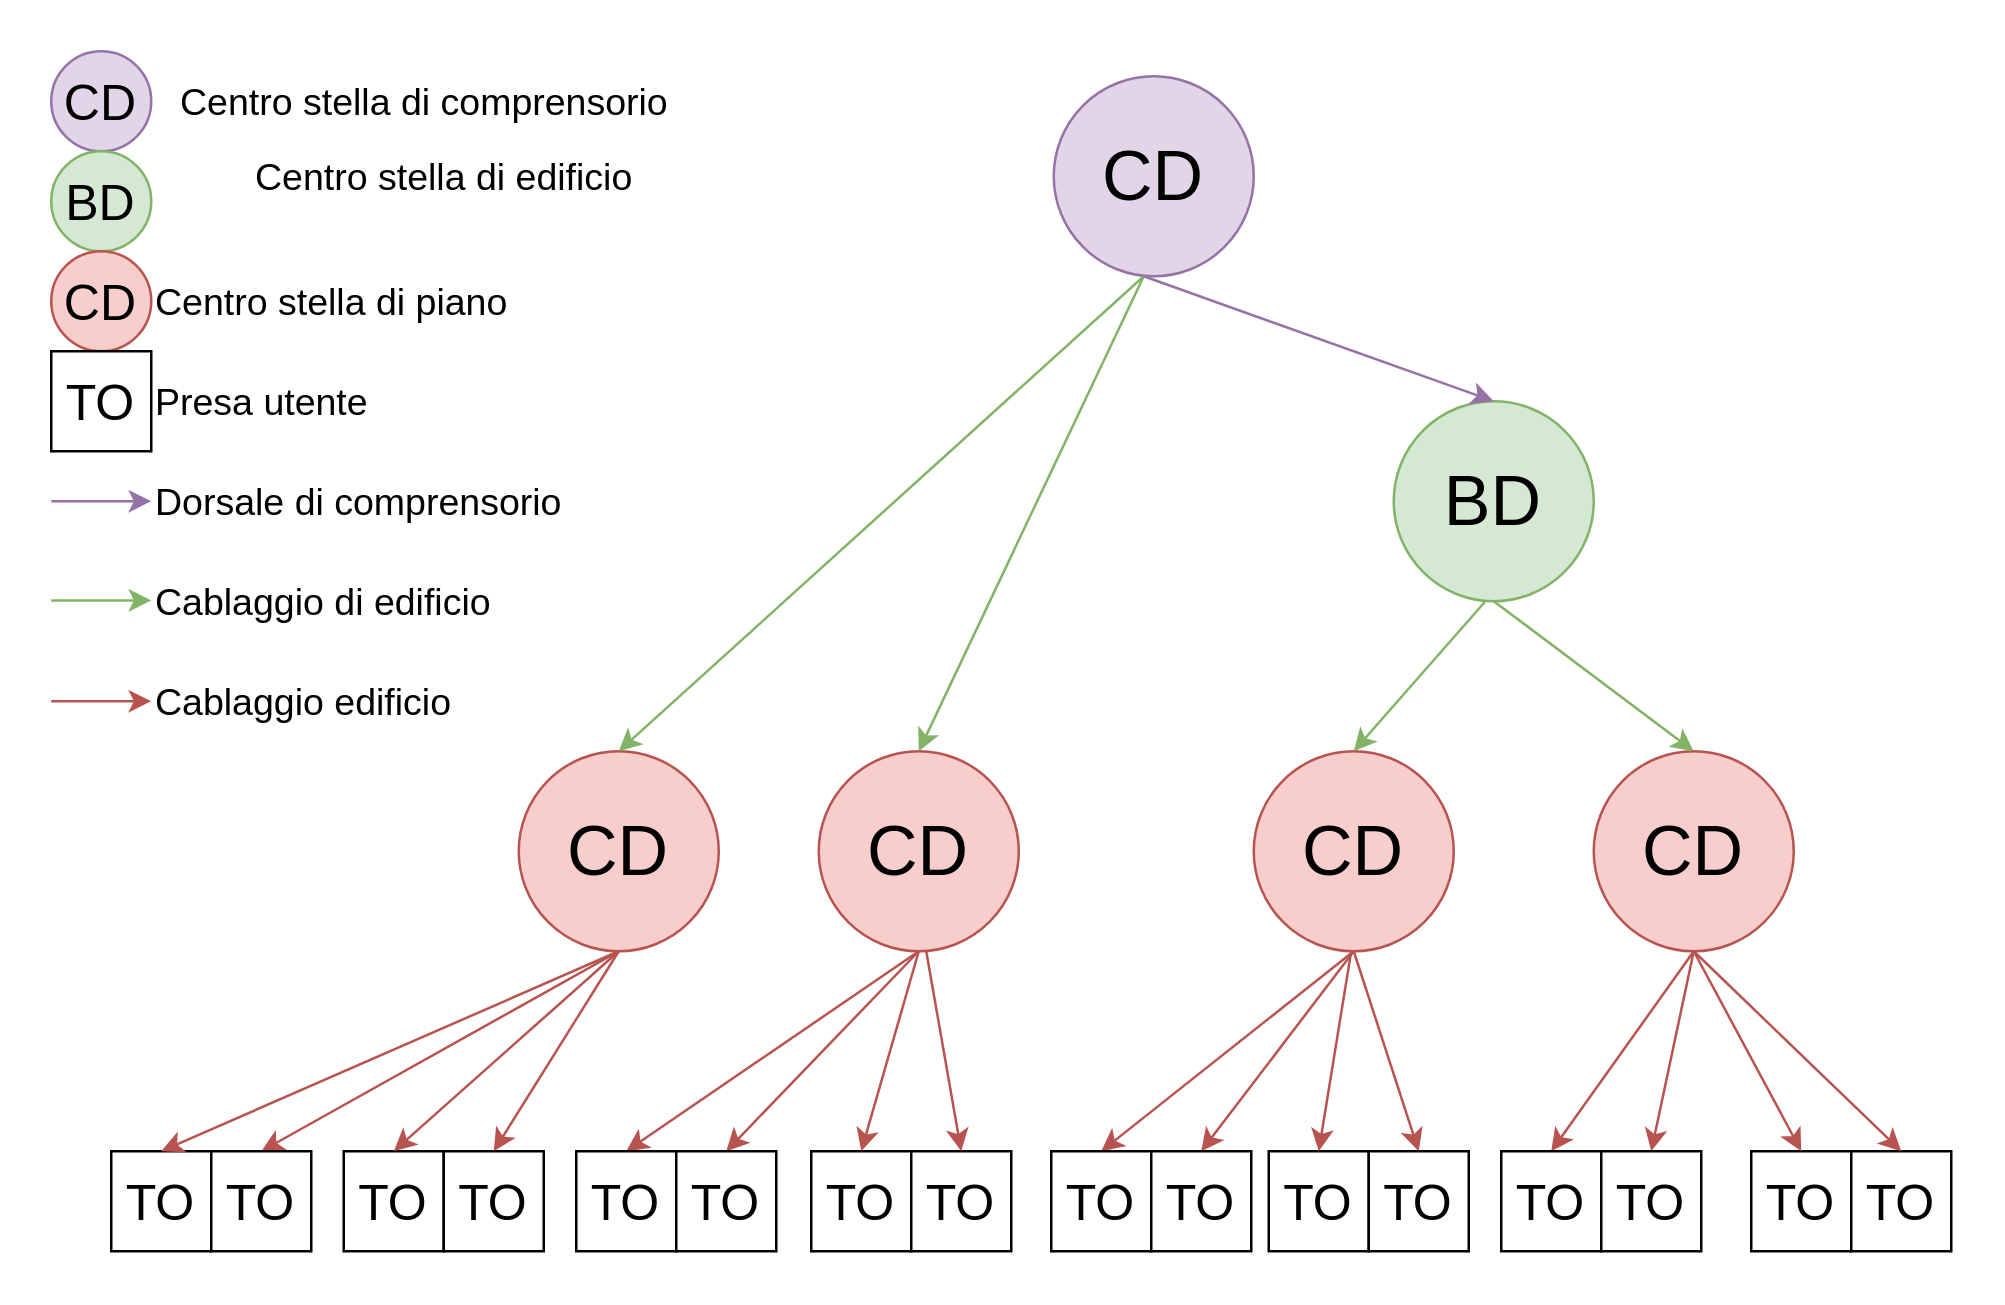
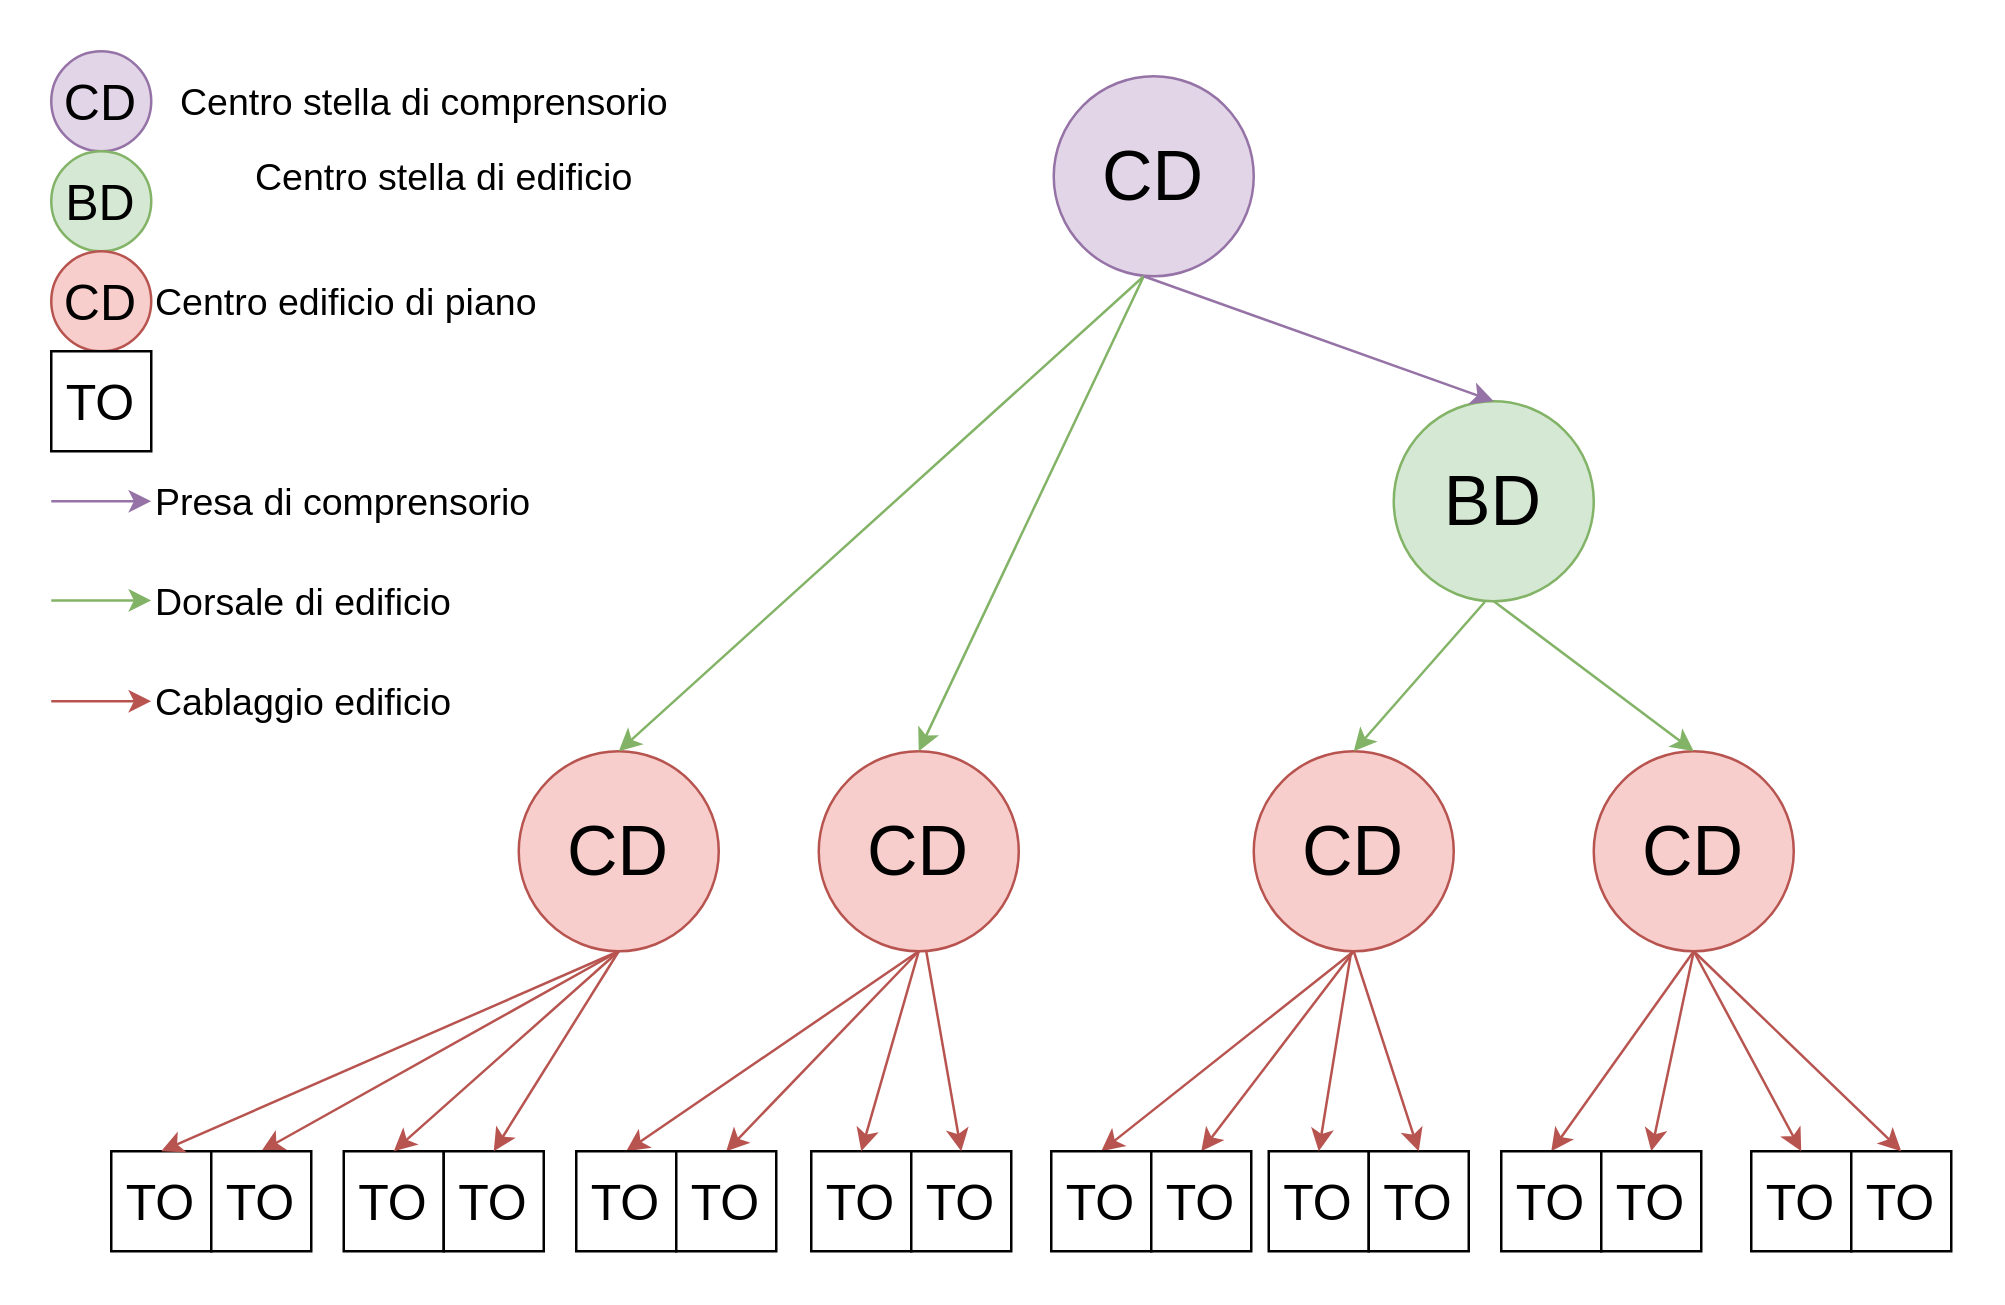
(353, 301) -> (369, 301)
(489, 401) -> none
(373, 501) -> (357, 501)
(338, 601) -> (322, 601)
